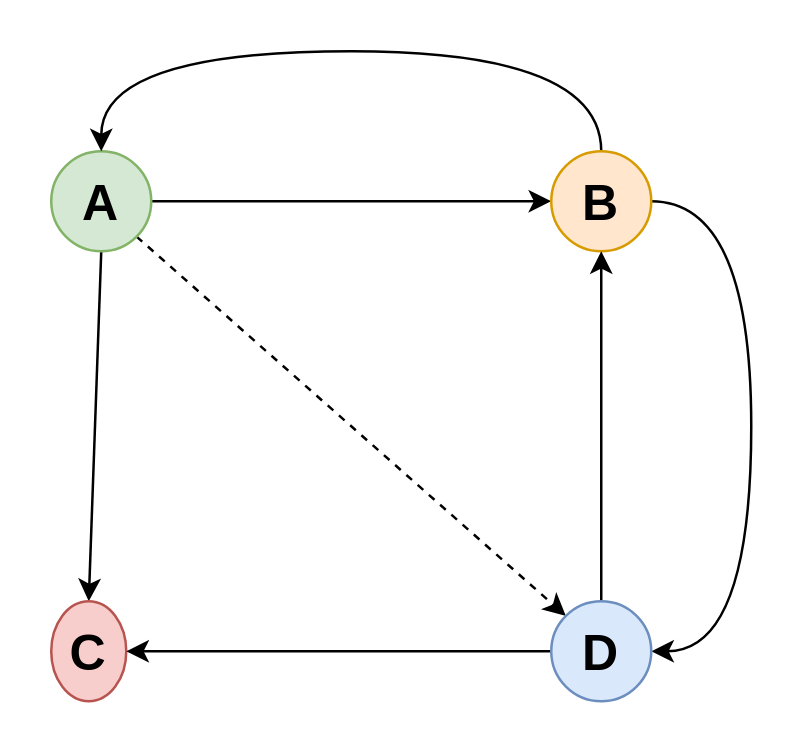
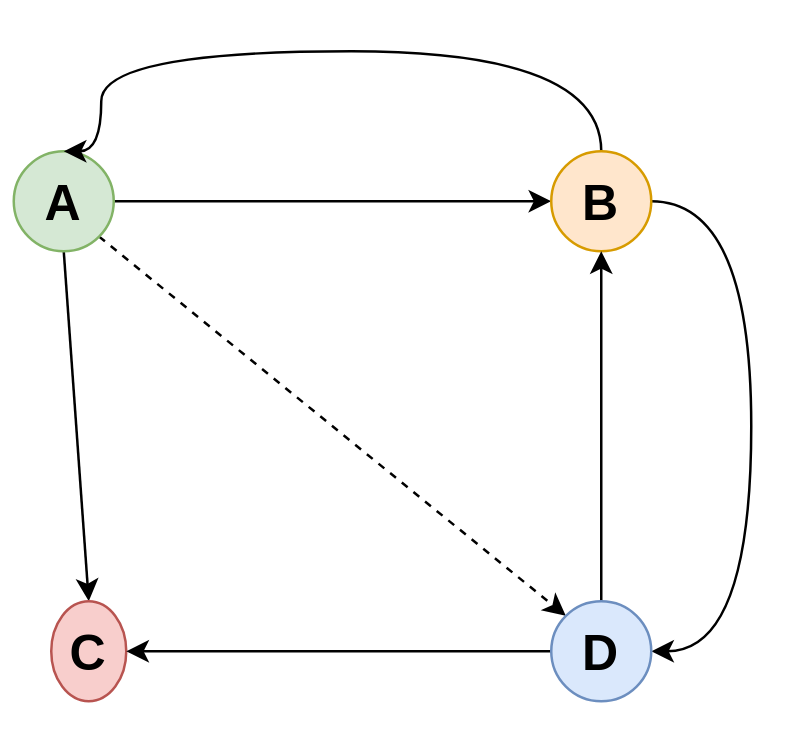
(101, 201) -> (64, 201)
